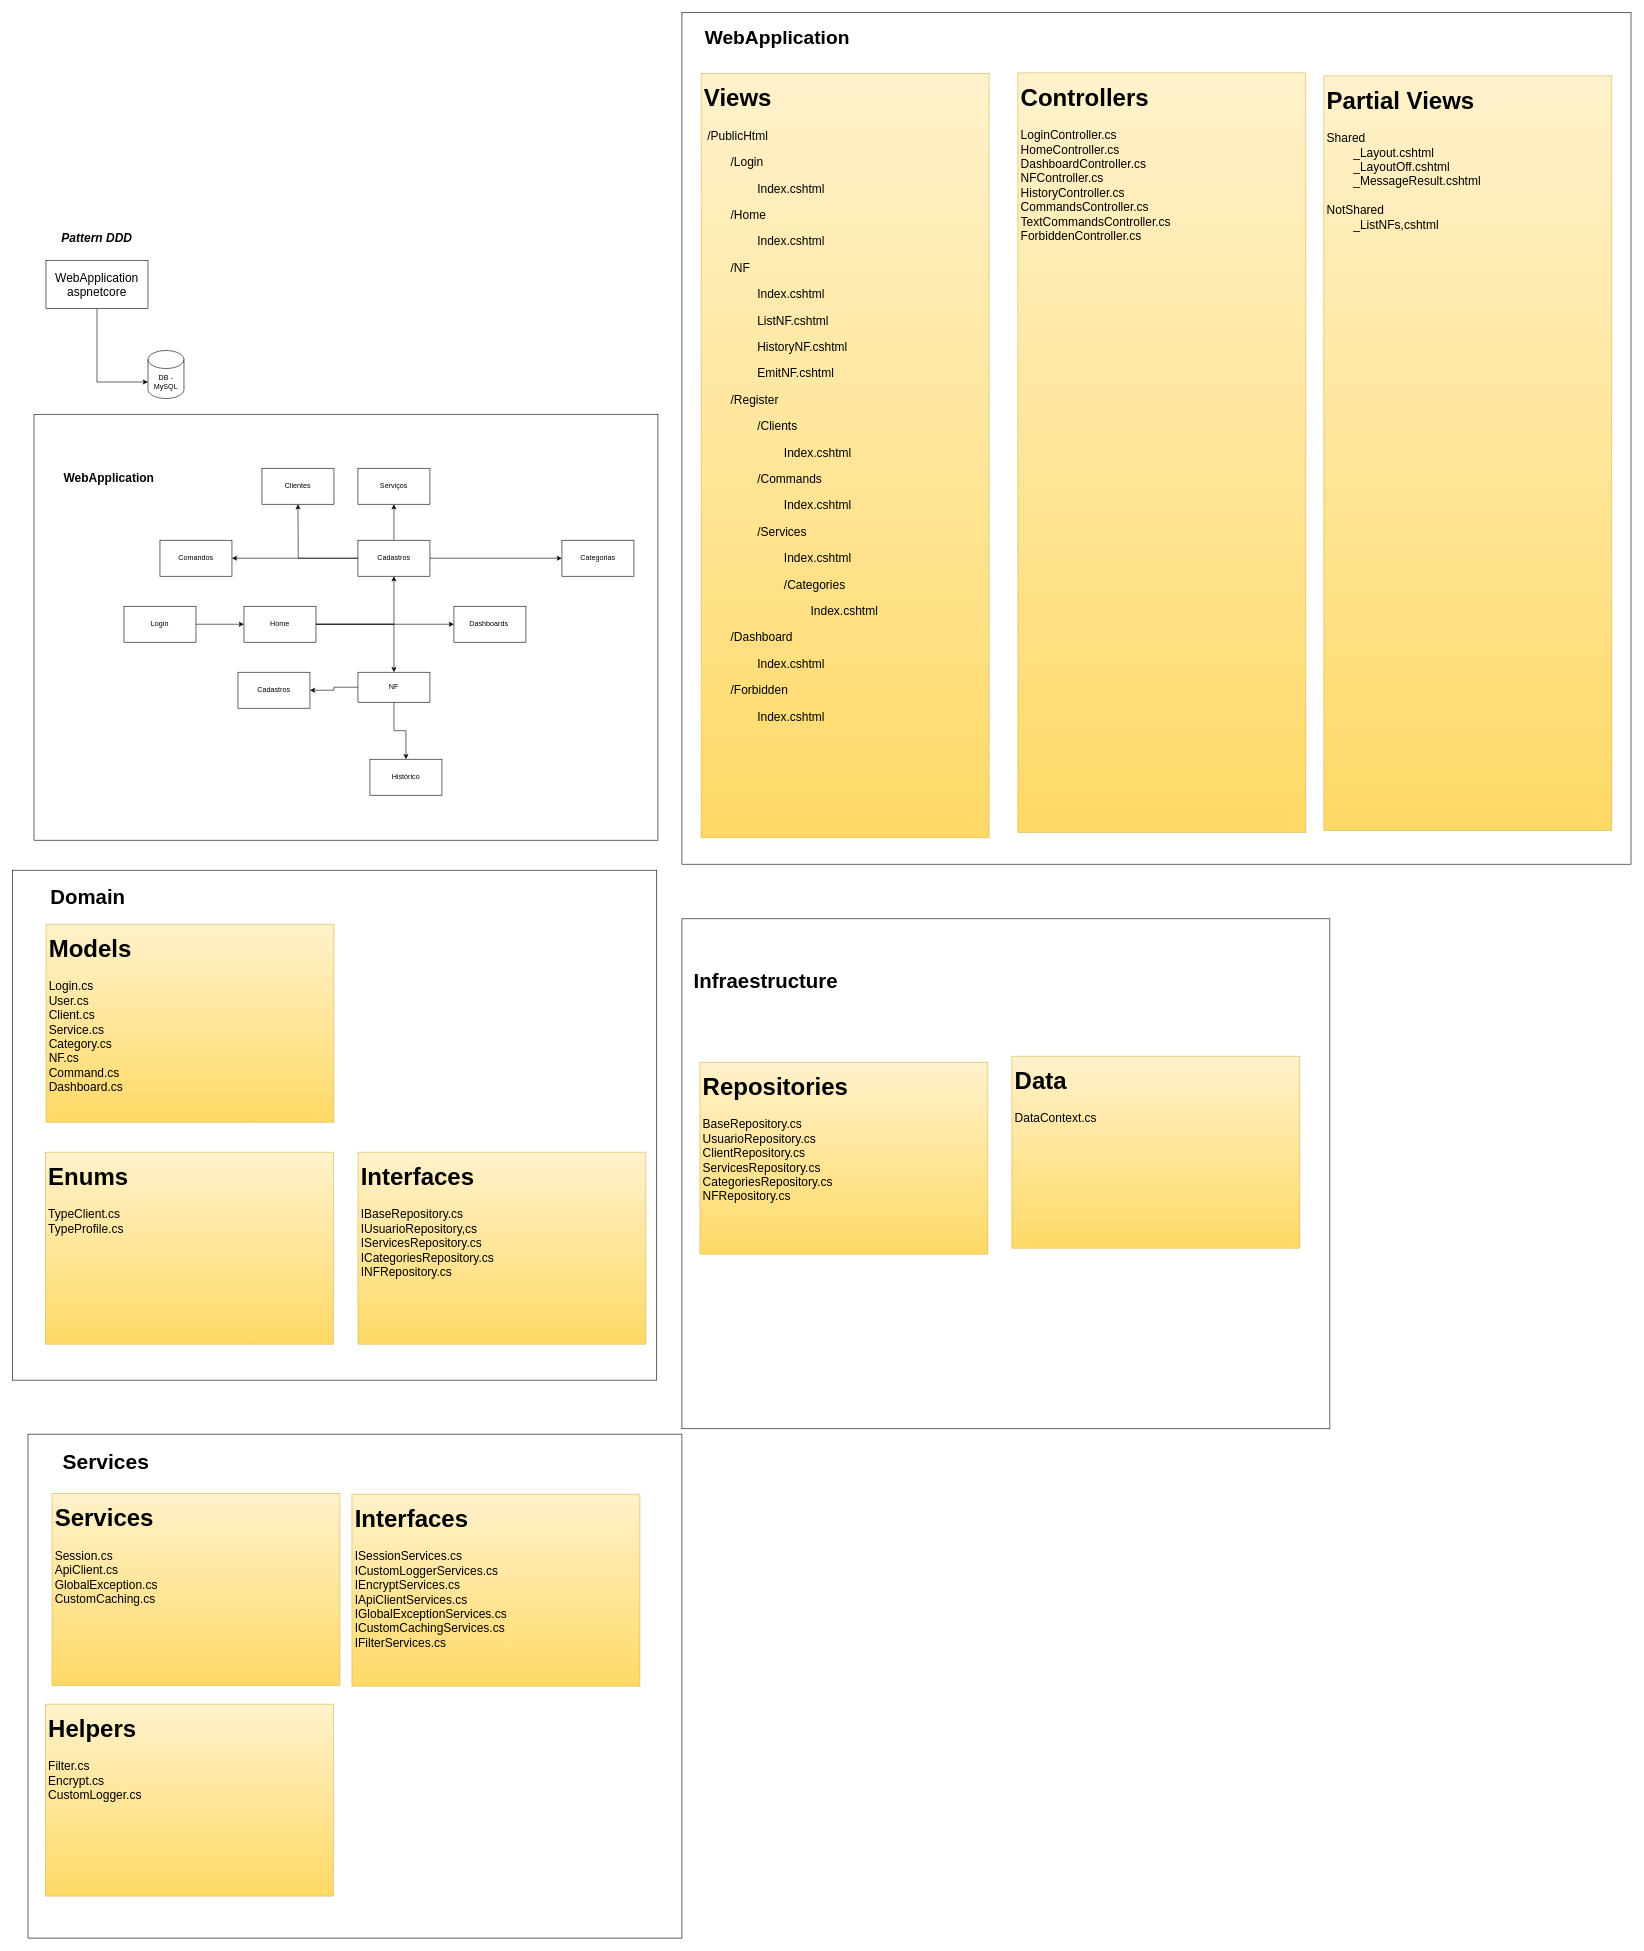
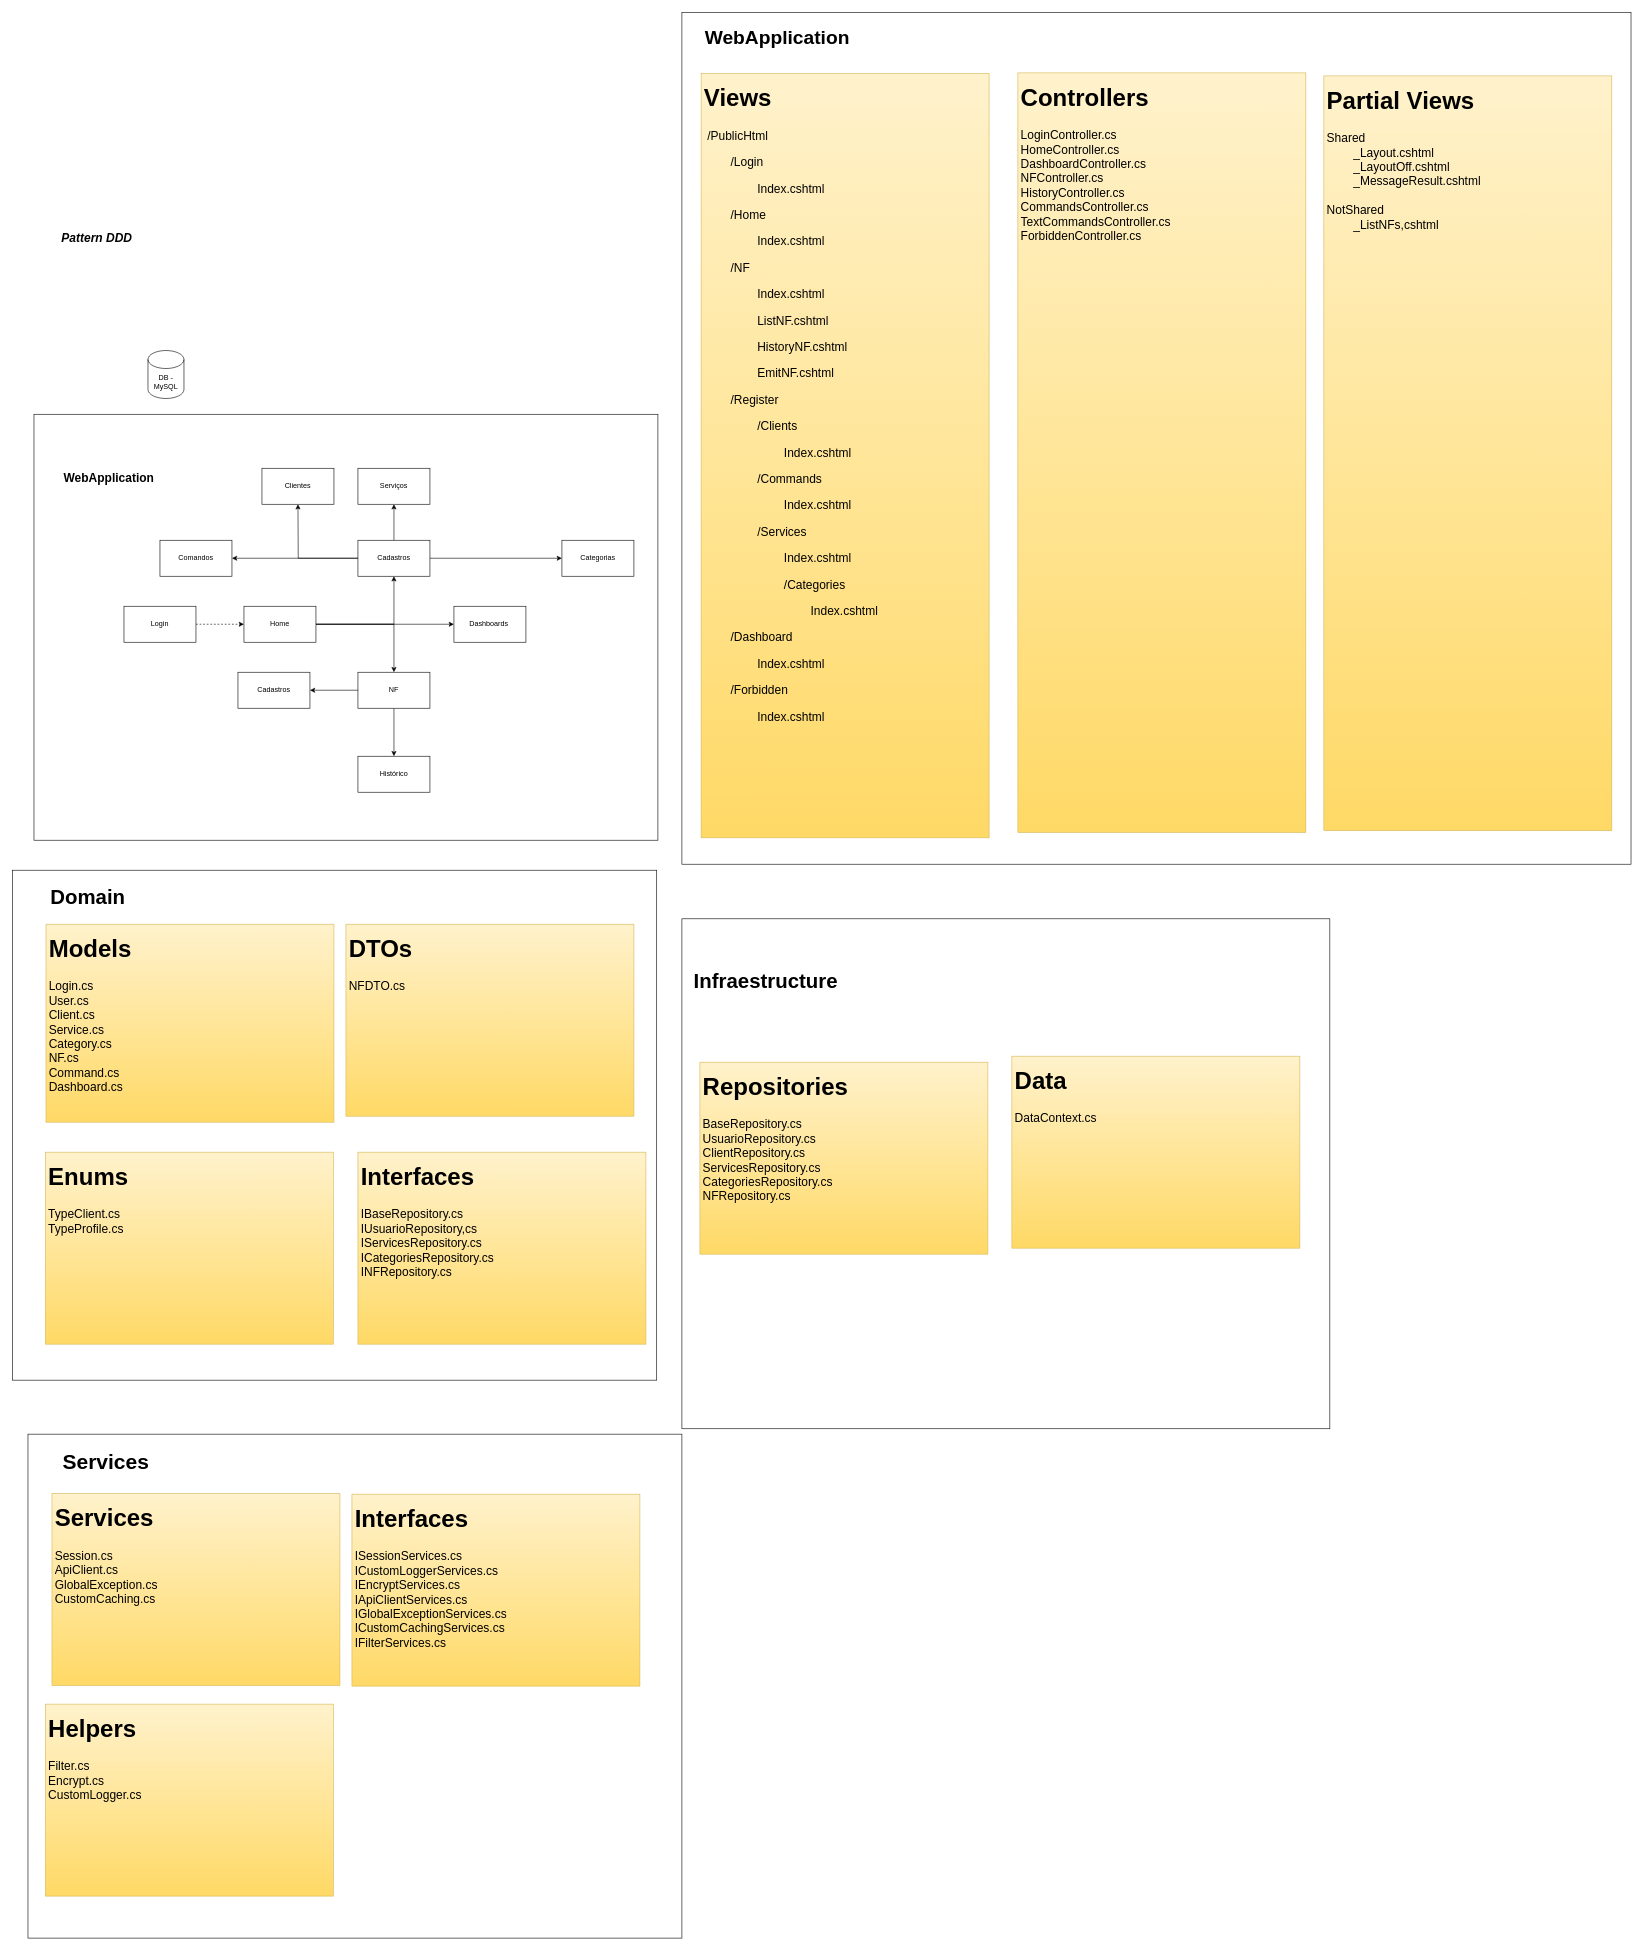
(97, 285) -> none
(142, 382) -> none
(218, 624) -> (218, 624)
(394, 687) -> (394, 690)
(406, 777) -> (394, 774)
none -> (490, 1020)
